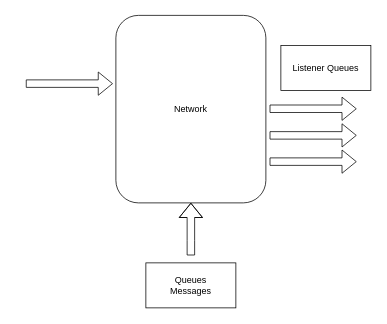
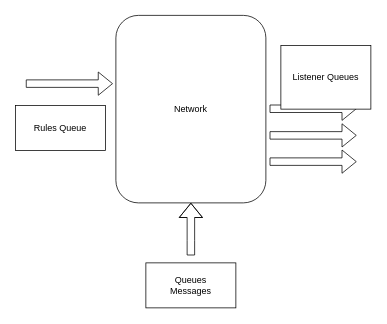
(326, 68) -> (326, 77)
none -> (60, 128)
